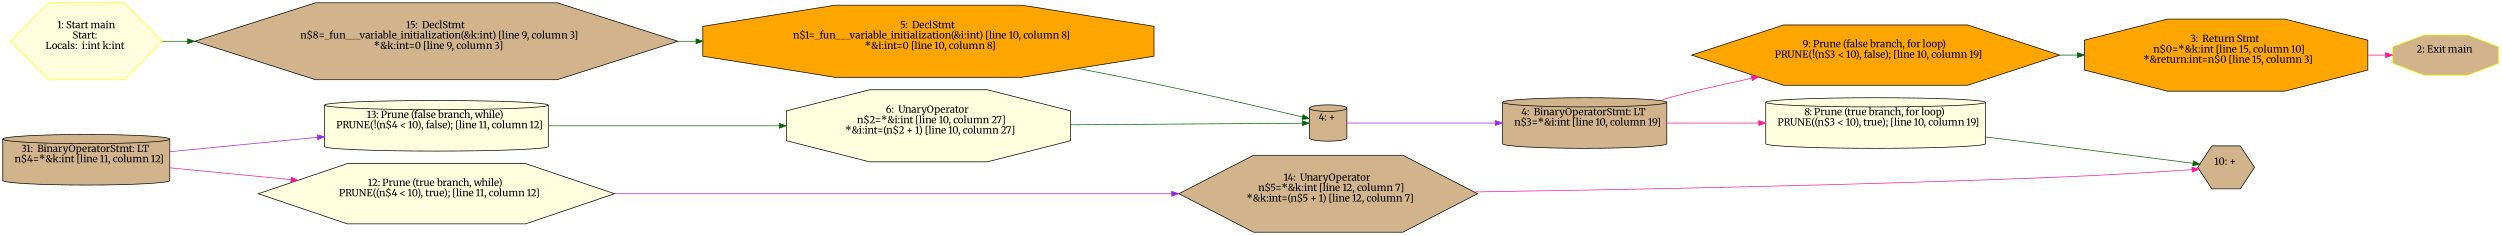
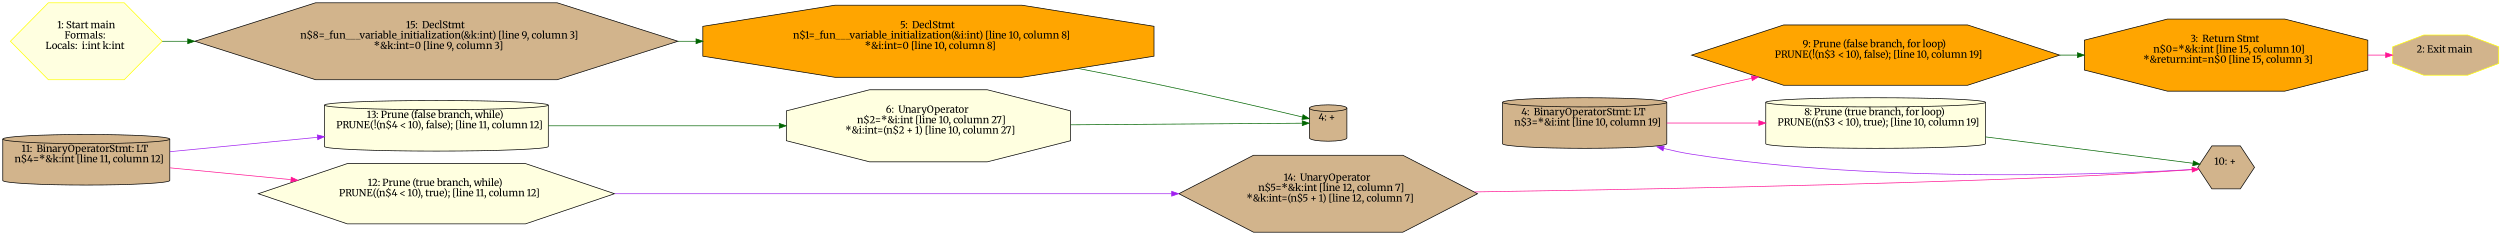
(86, 41) -> (86, 41)
(1421, 123) -> (1931, 174)
(86, 160) -> (86, 160)
